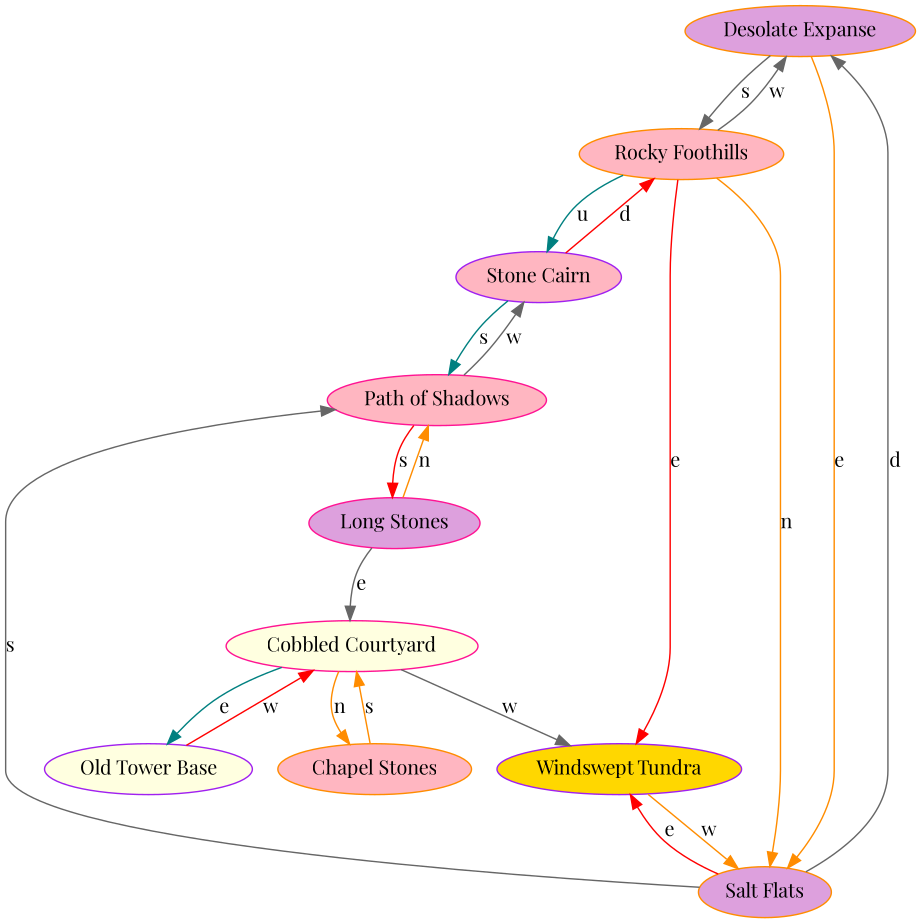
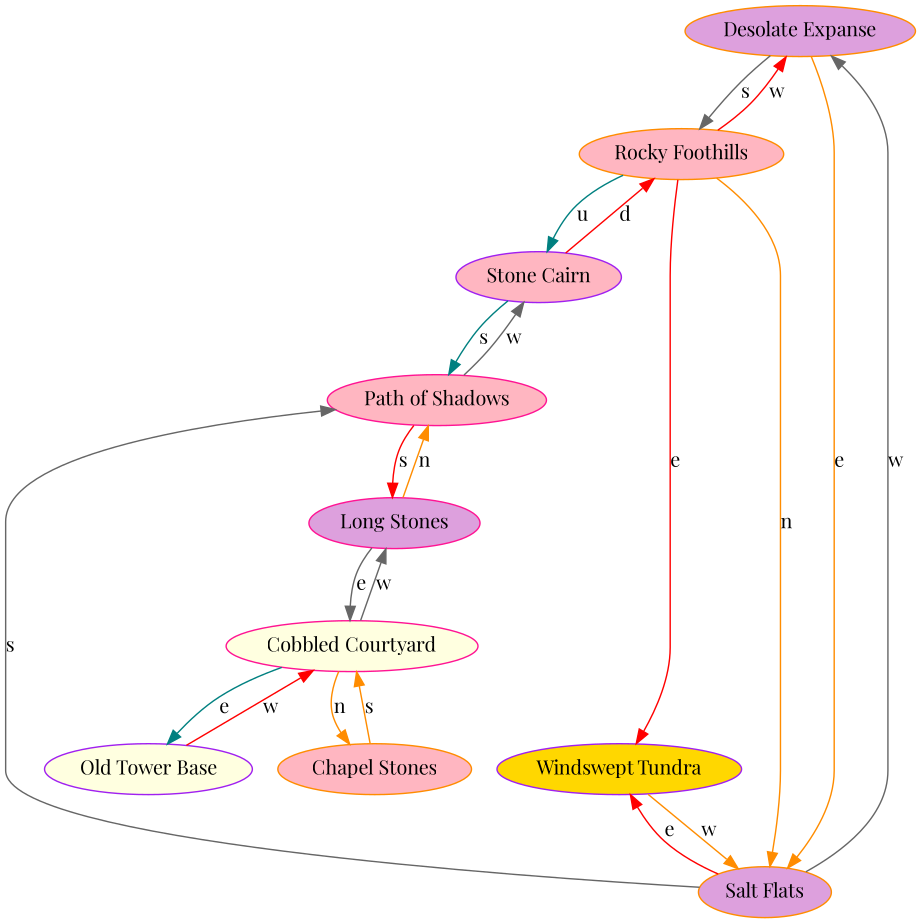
(751, 103) -> (751, 103)
(896, 462) -> (896, 462)
(479, 705) -> (371, 591)
